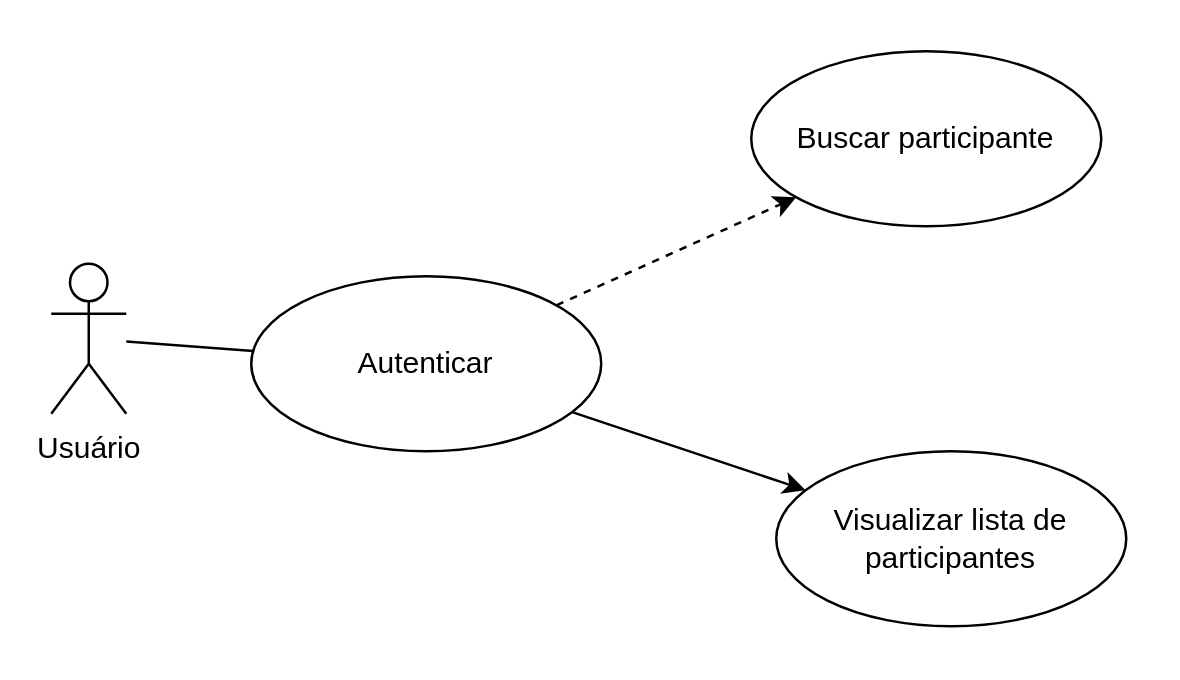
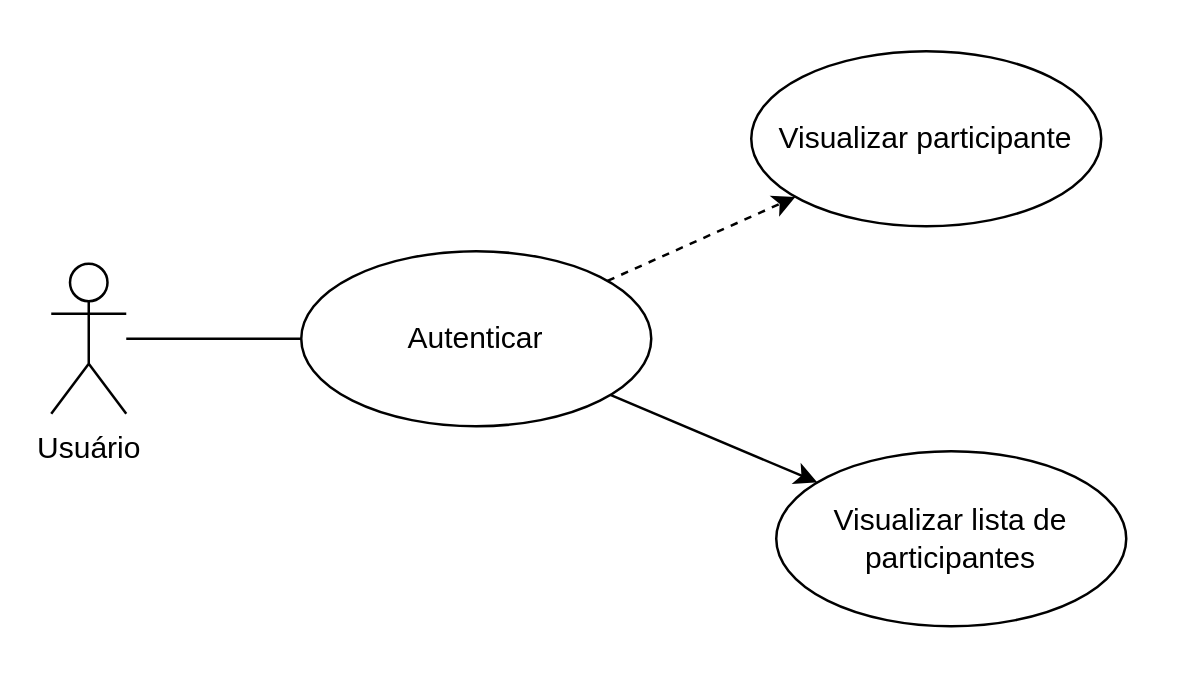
(926, 139) -> (926, 139)
(426, 364) -> (476, 339)
